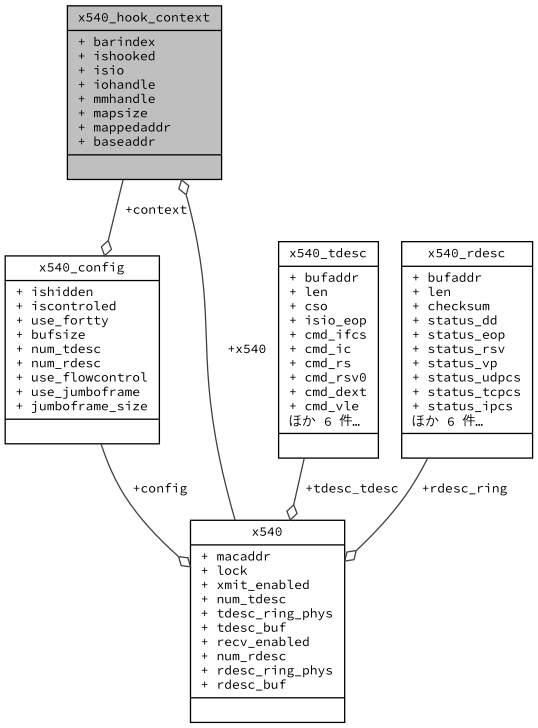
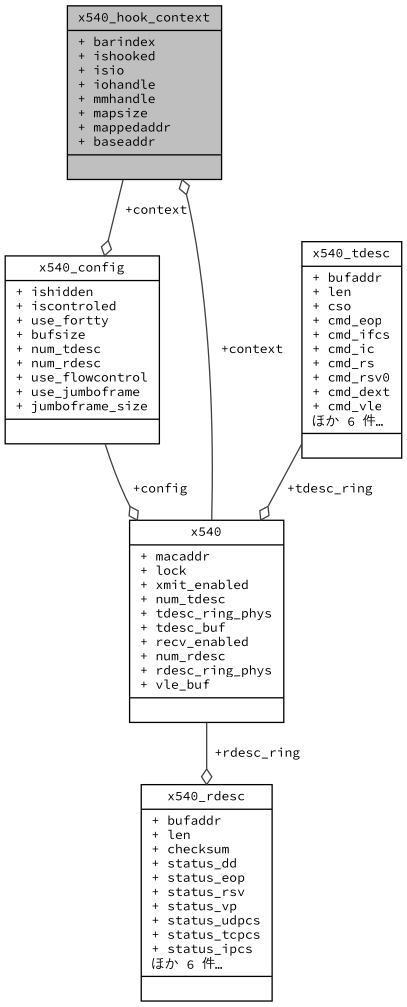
(328, 321) -> (348, 321)
(244, 350) -> (249, 350)
(349, 489) -> (327, 489)
(396, 508) -> (207, 746)
(244, 685) -> (176, 685)
